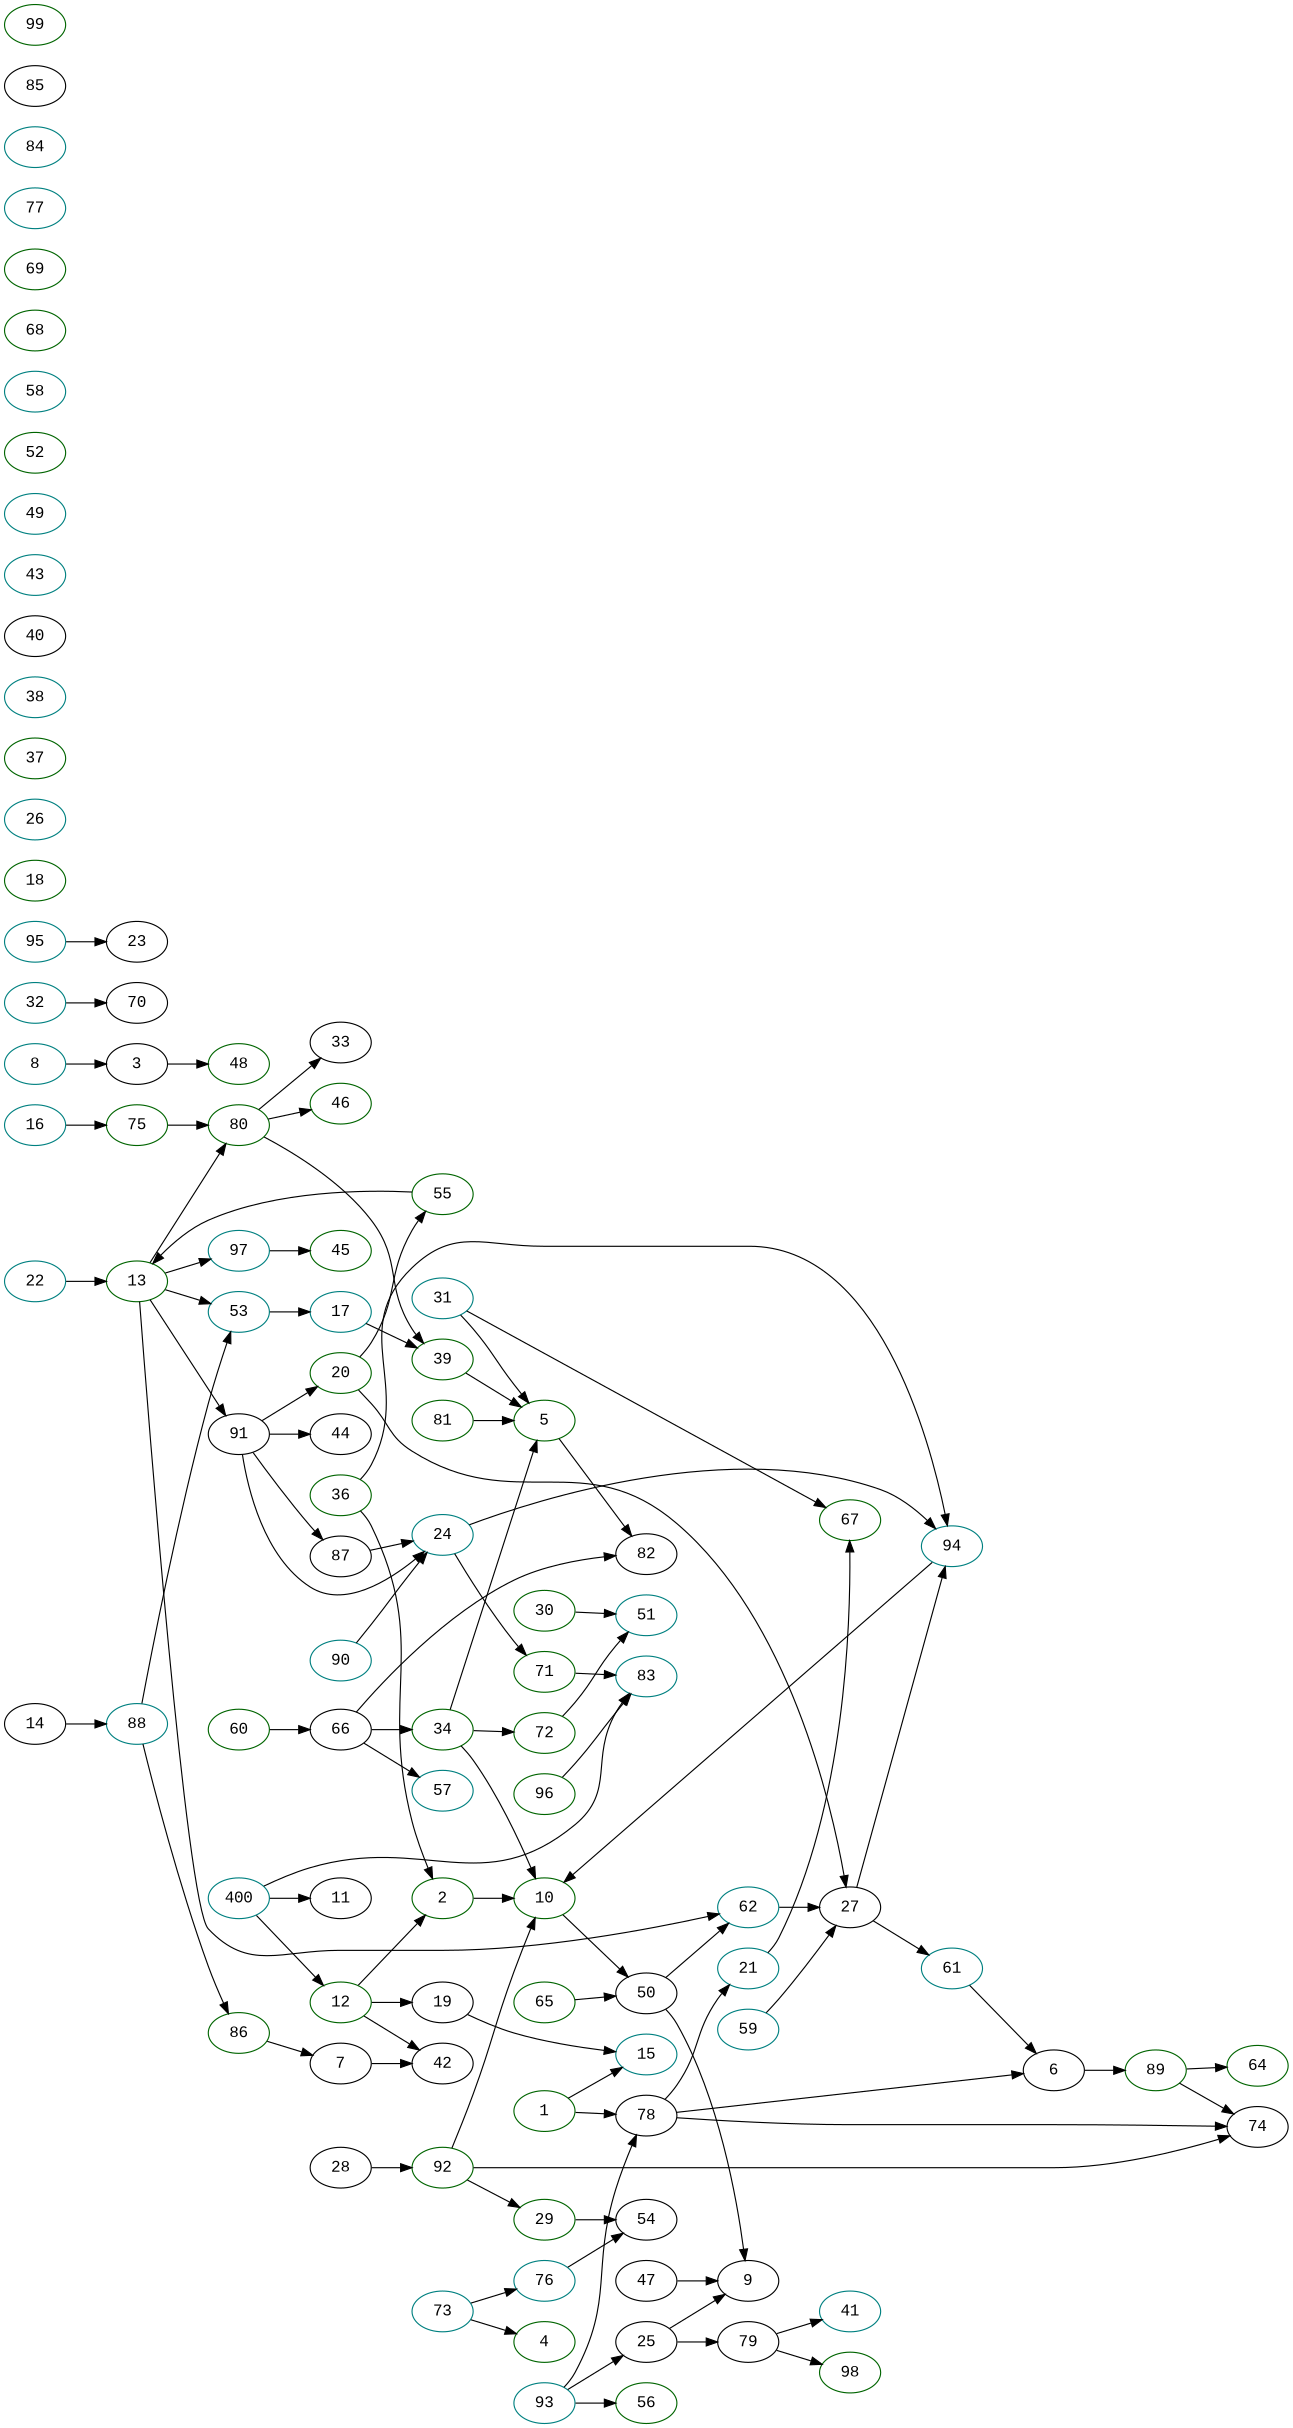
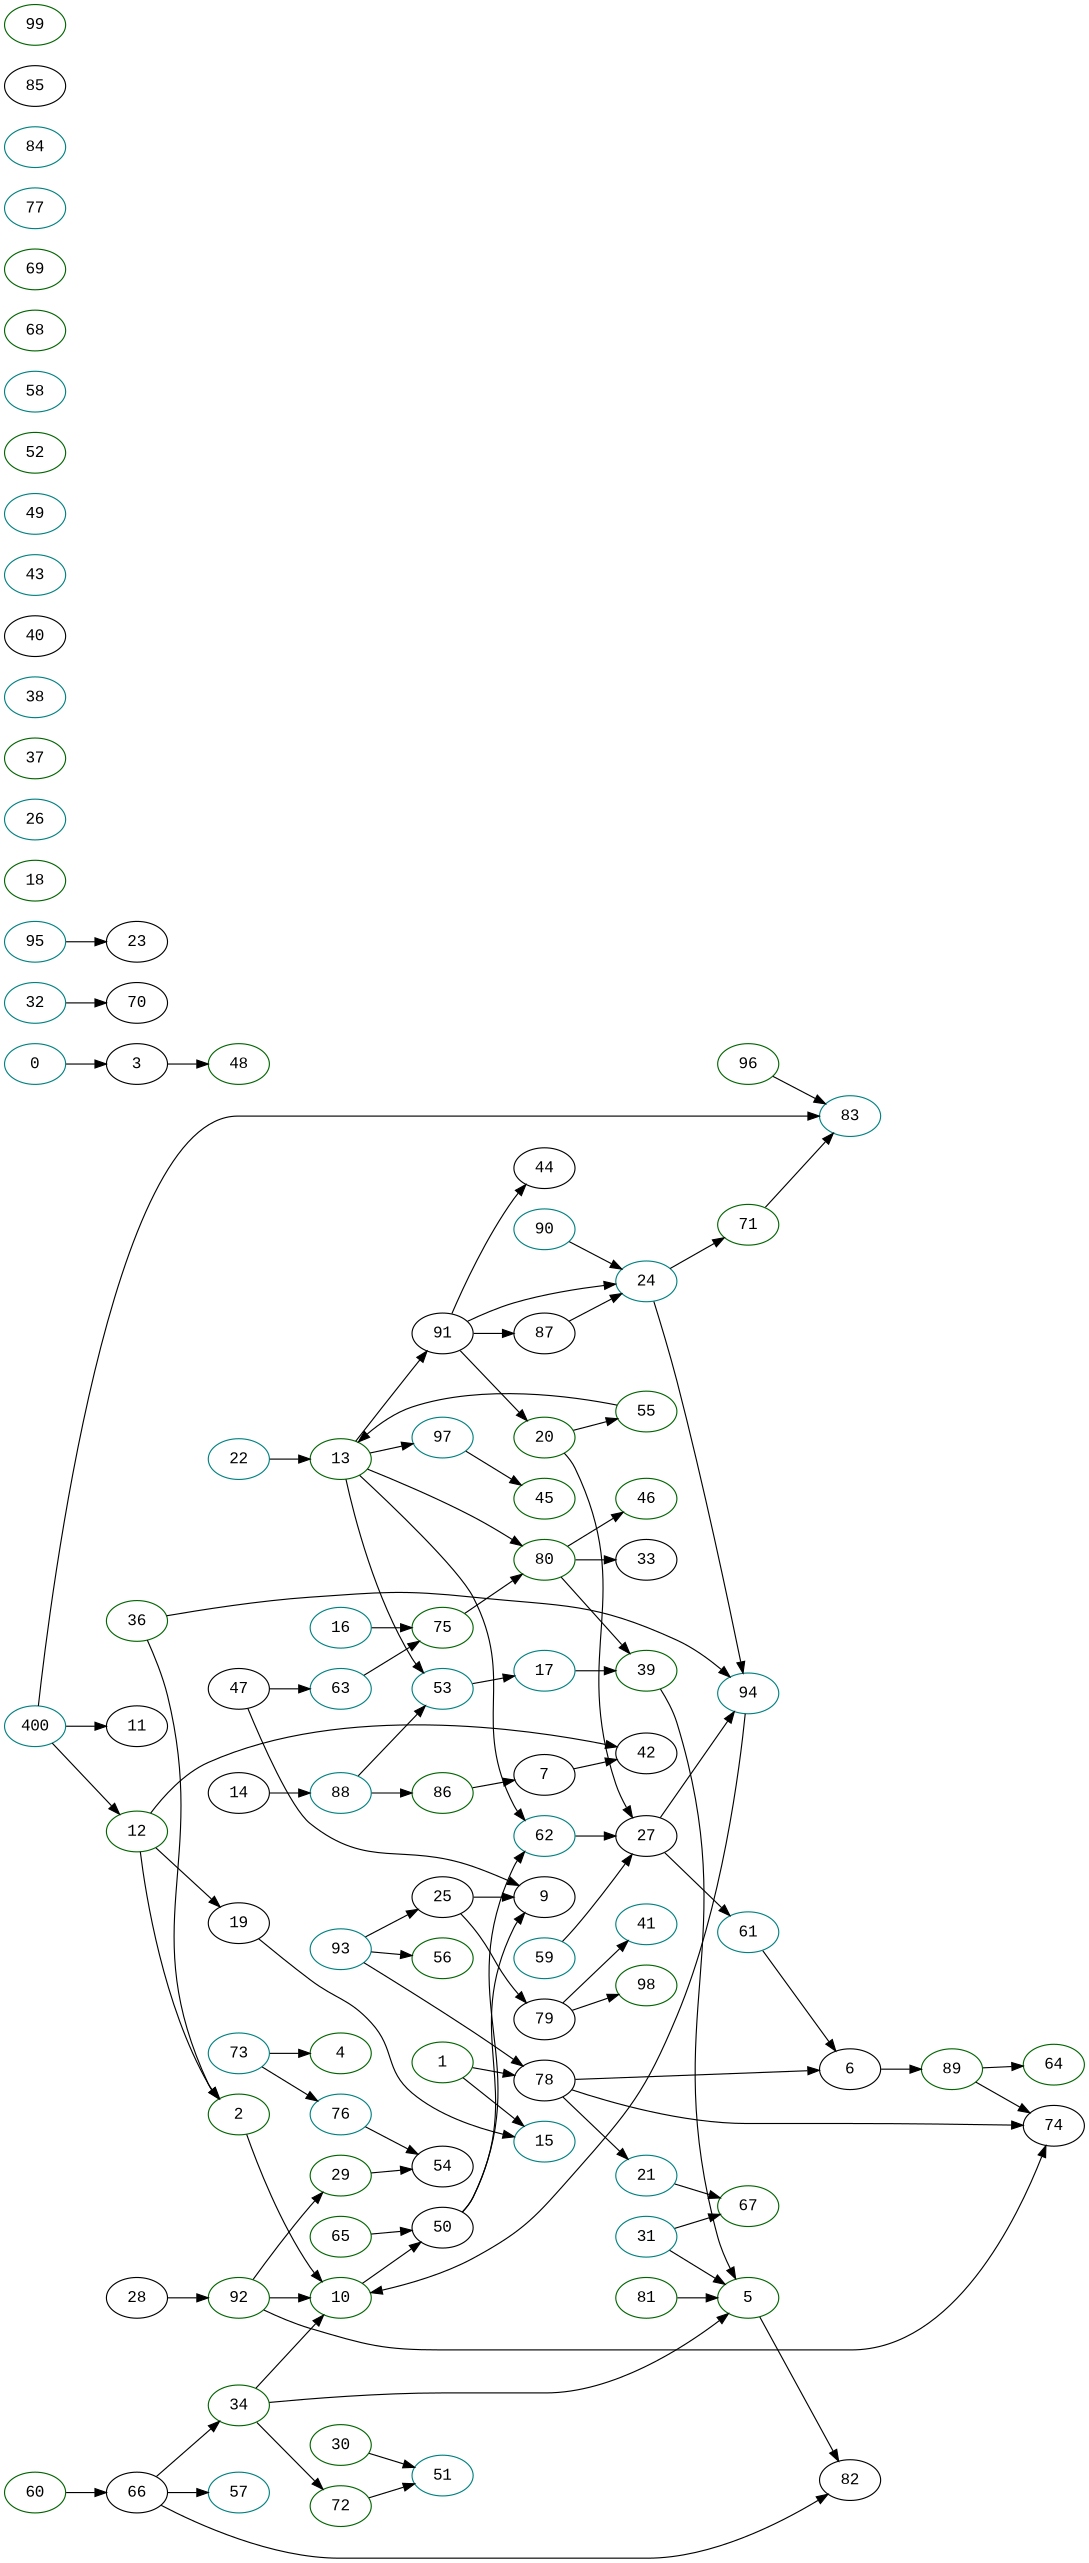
(35, 1064) -> (35, 1064)
none -> (341, 1689)
